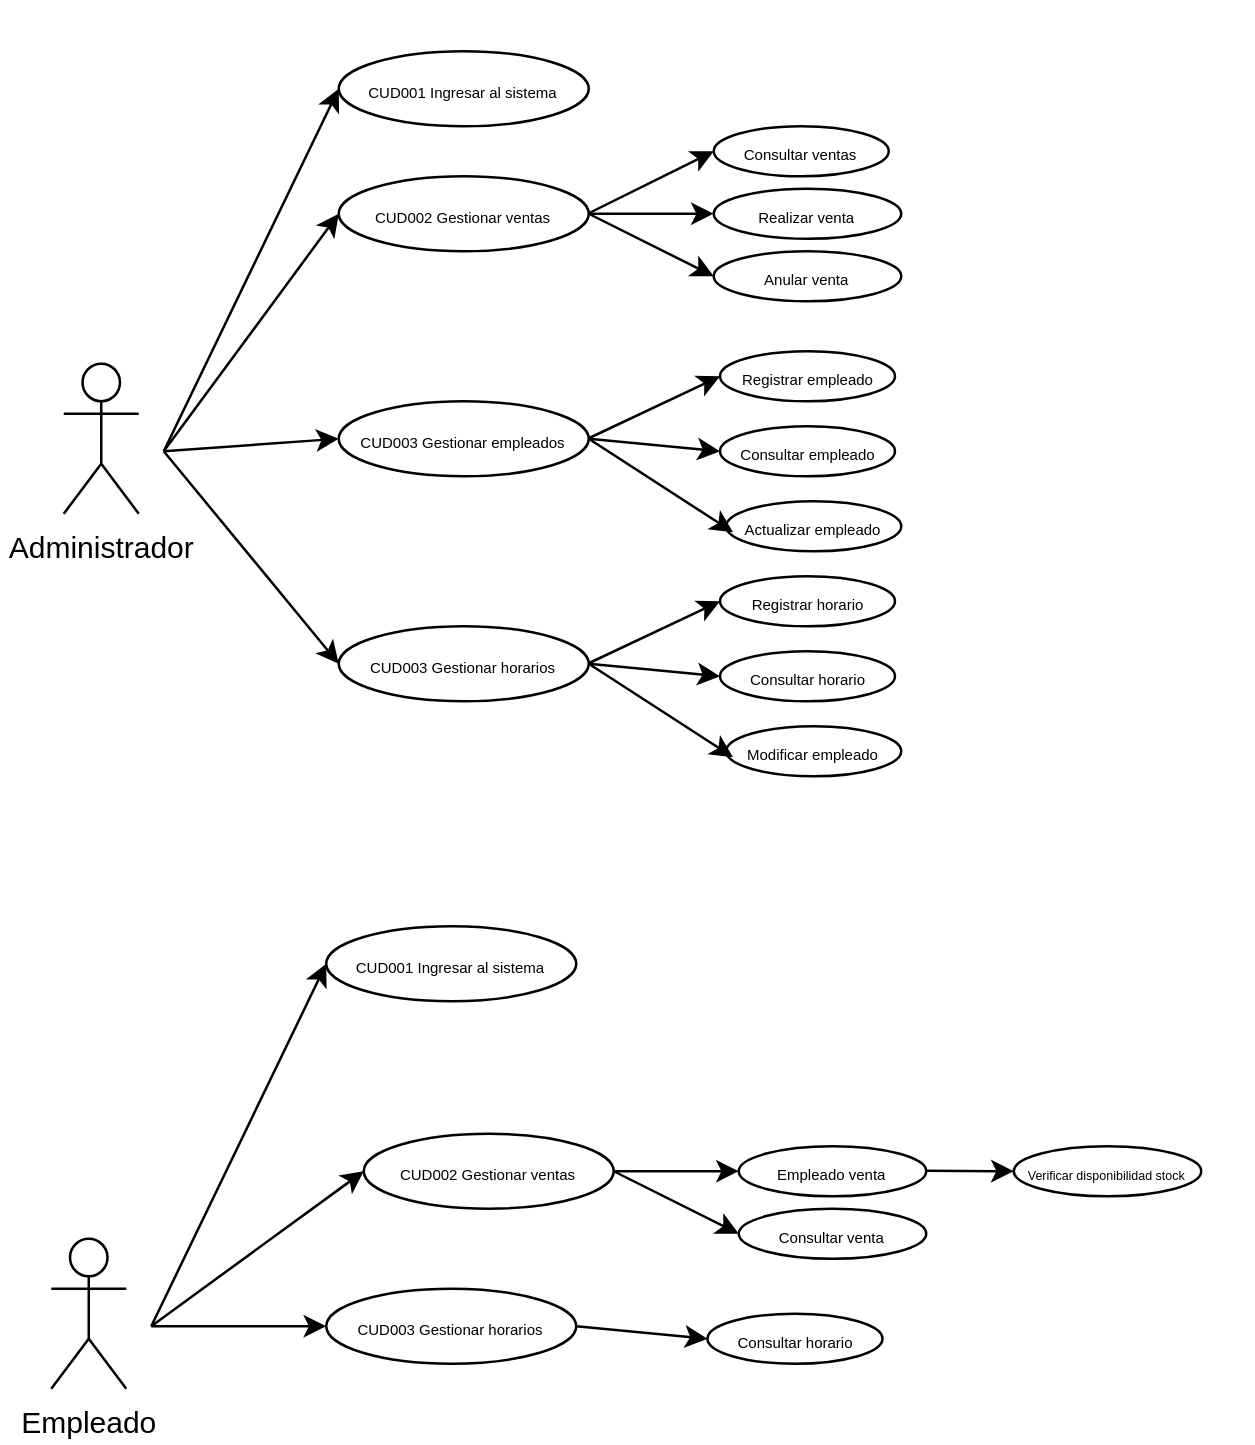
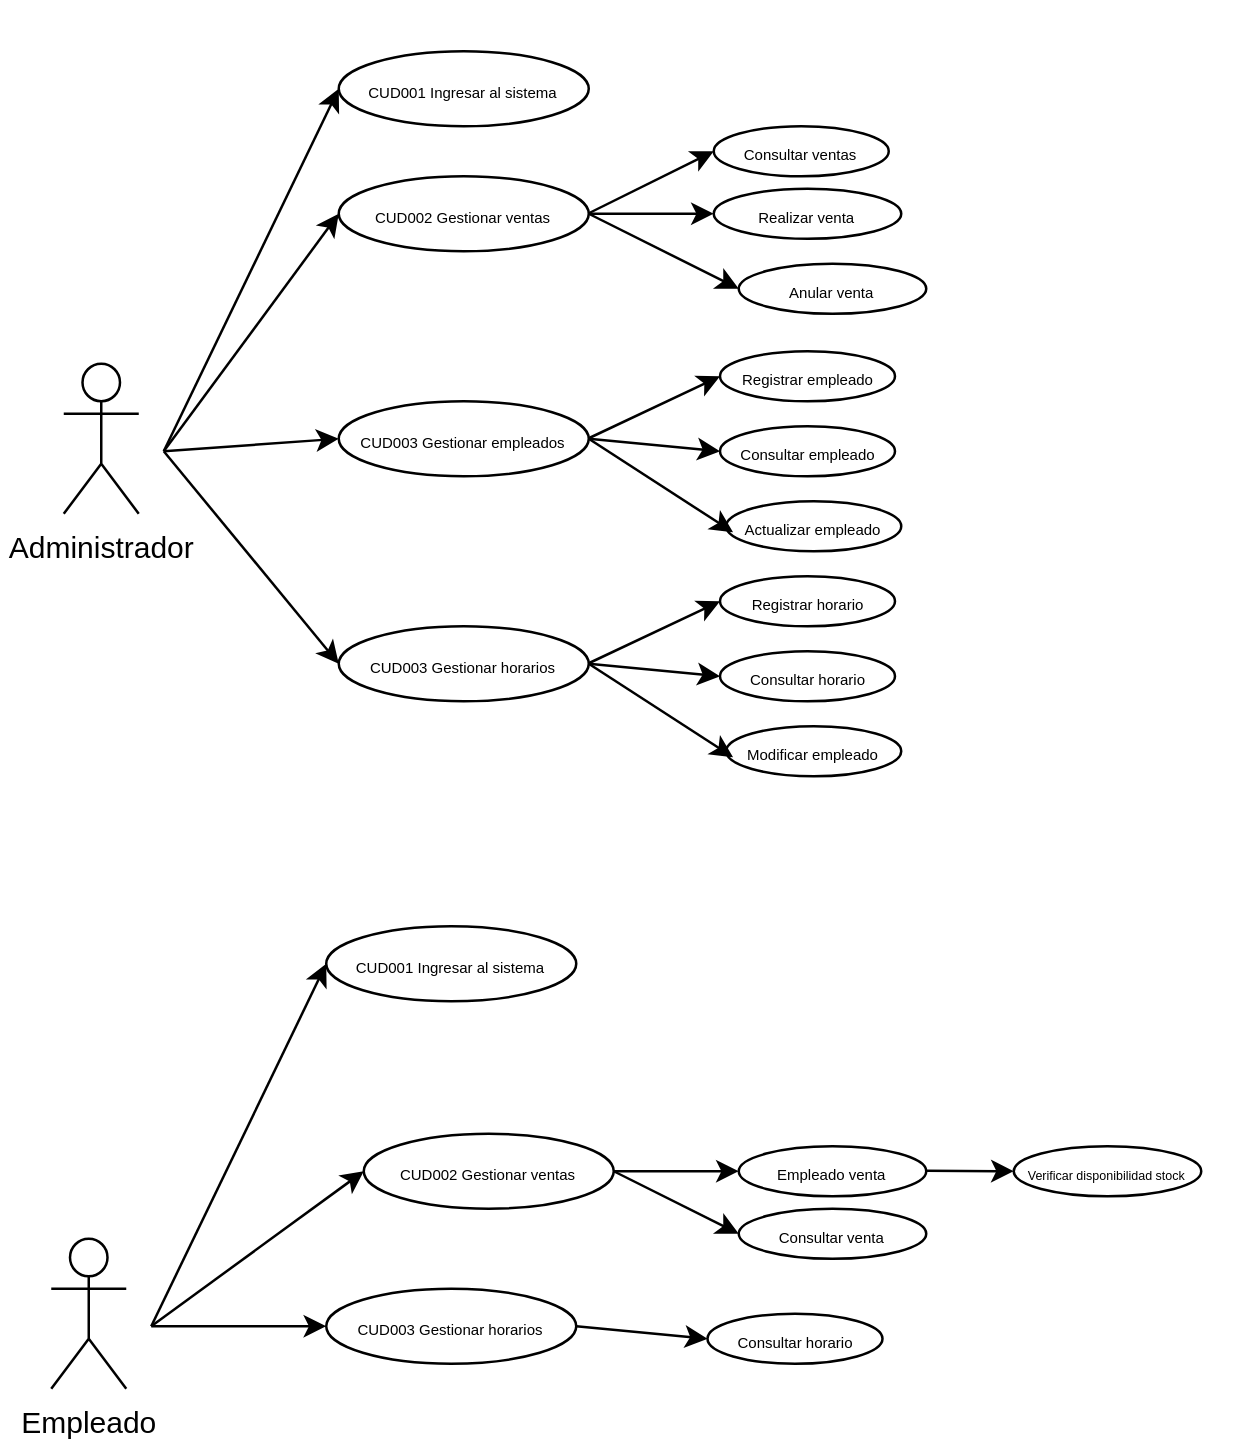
(808, 276) -> (833, 289)
